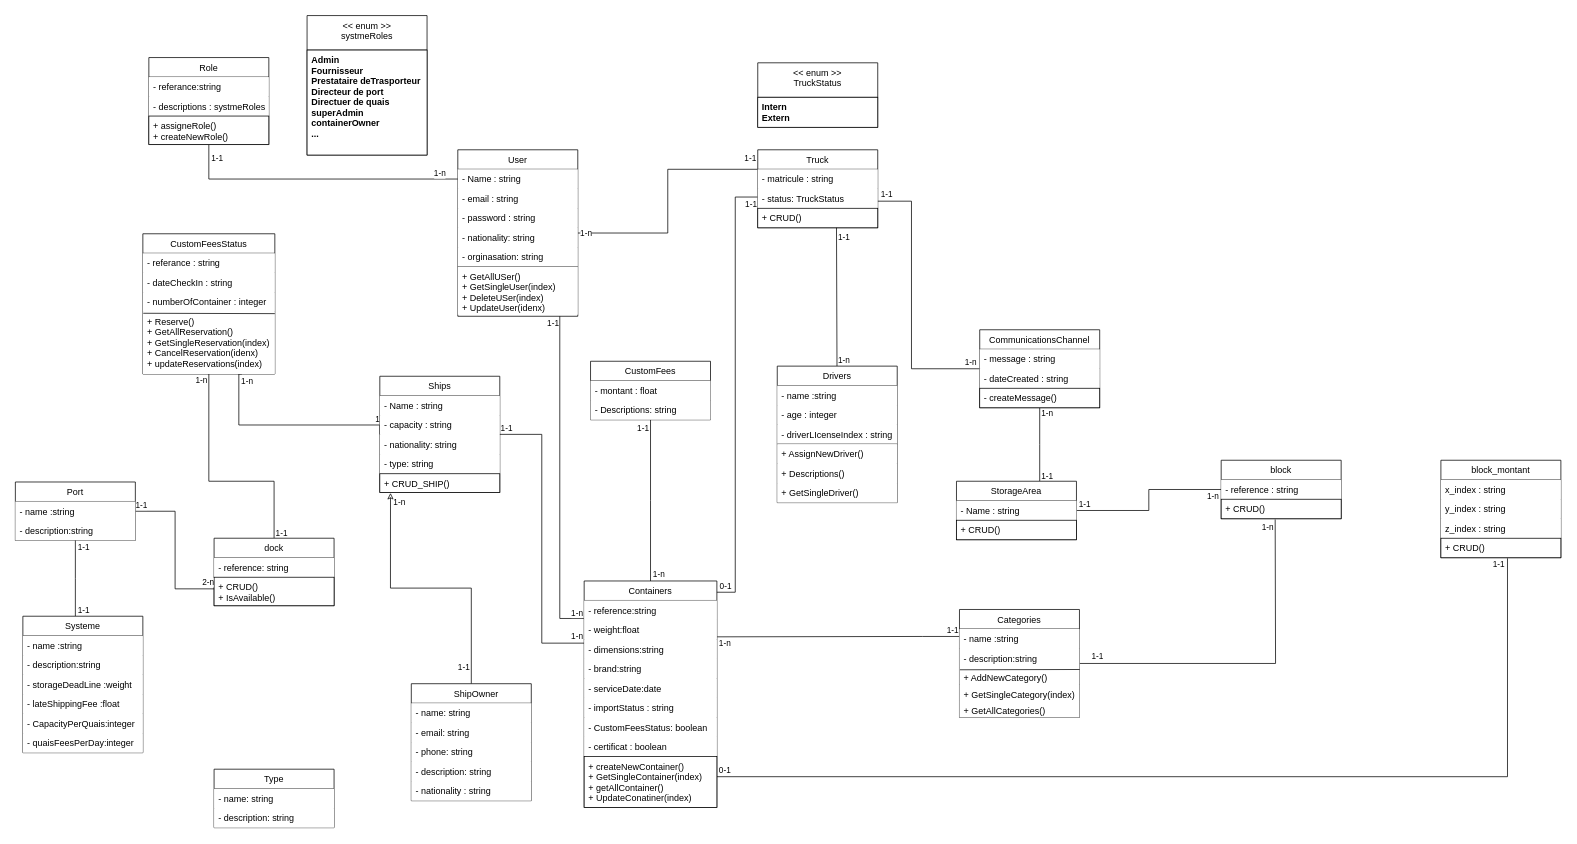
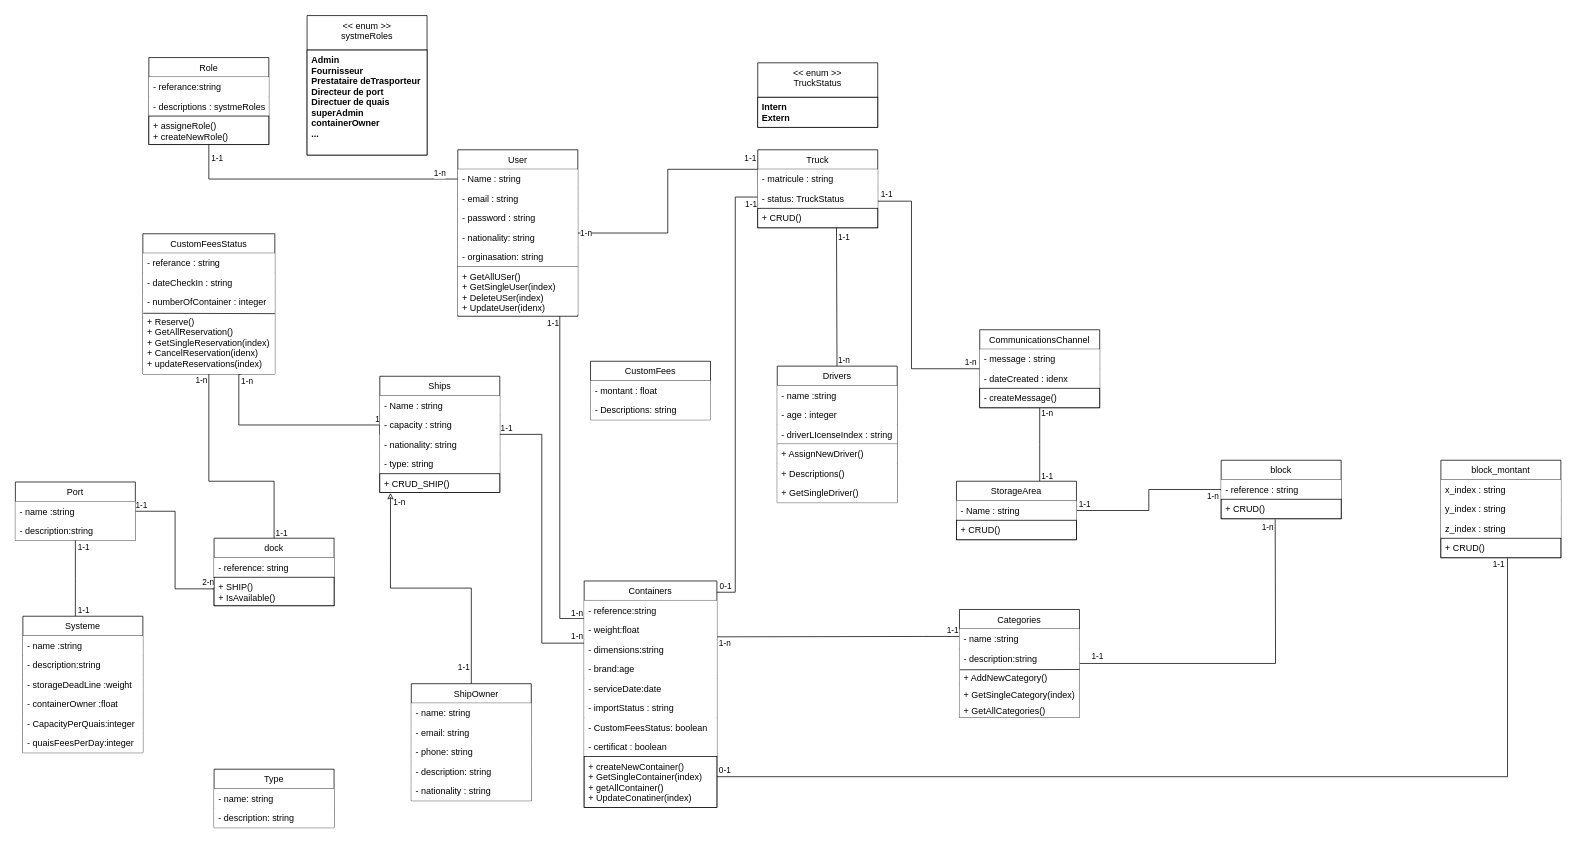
(1034, 379) -> (1031, 379)
(651, 500) -> none
(237, 587) -> (237, 587)
(620, 669) -> (614, 669)
(79, 704) -> (79, 704)
